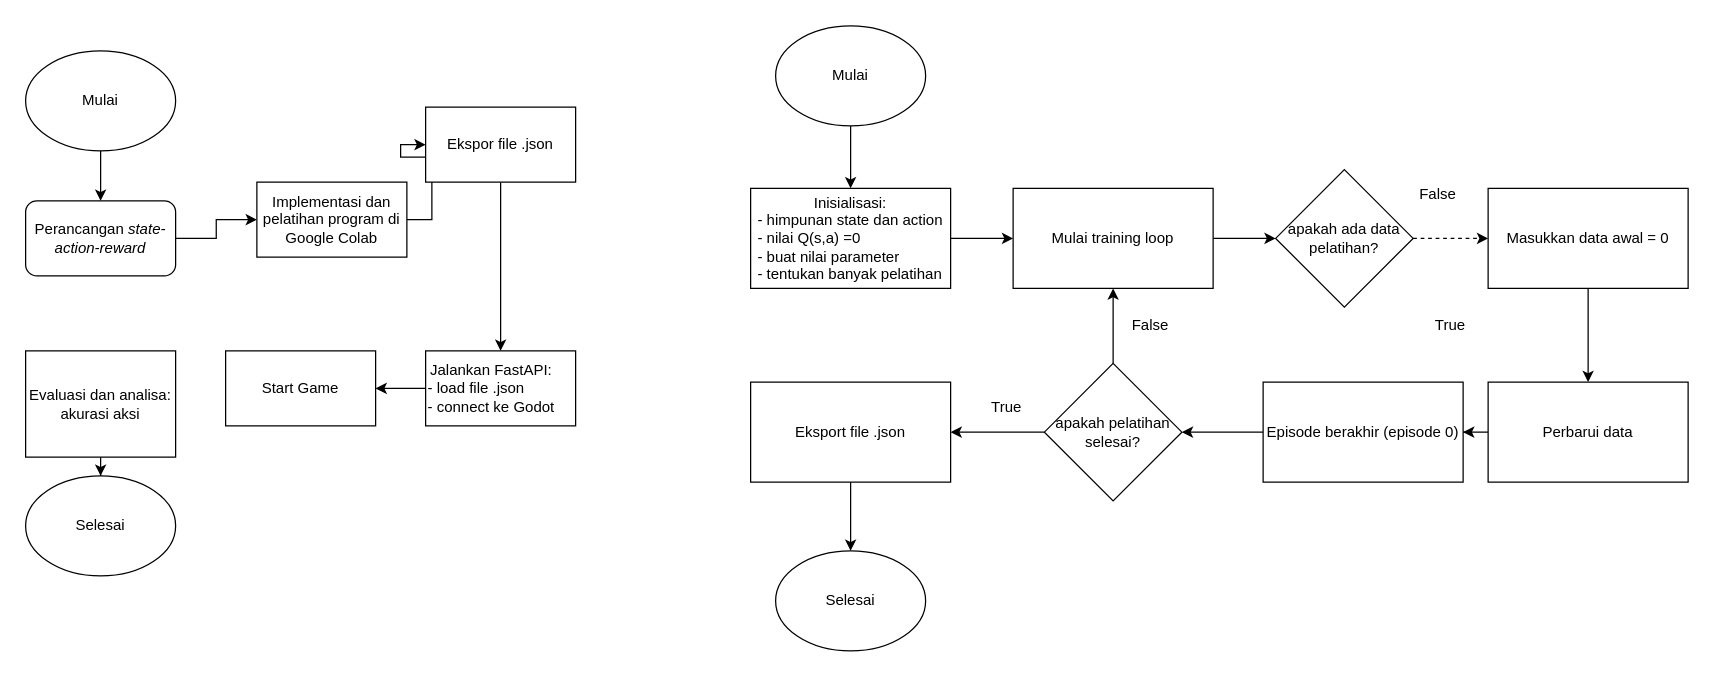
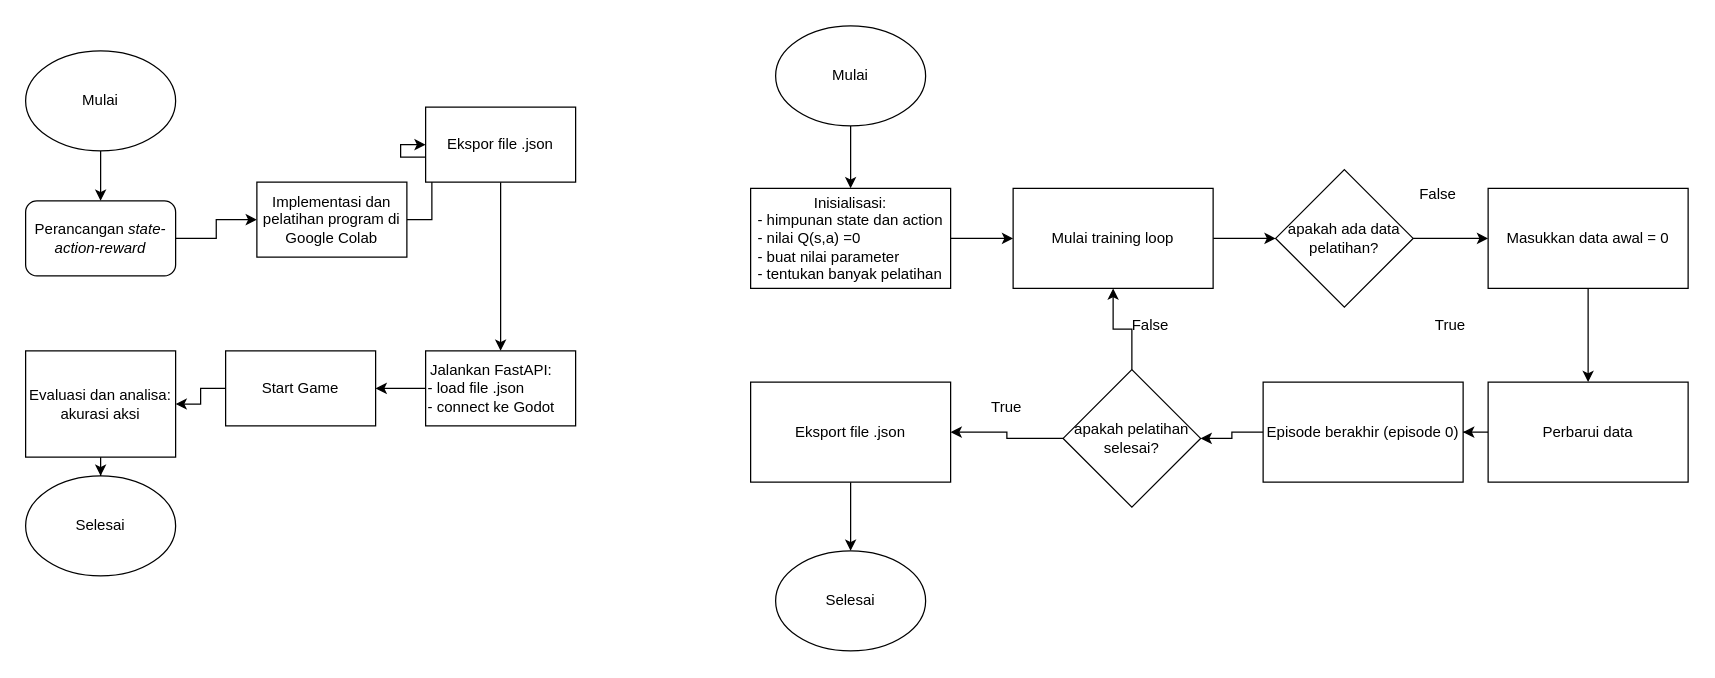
(1447, 238) -> (1447, 238)
none -> (201, 391)
(1113, 432) -> (1132, 438)
